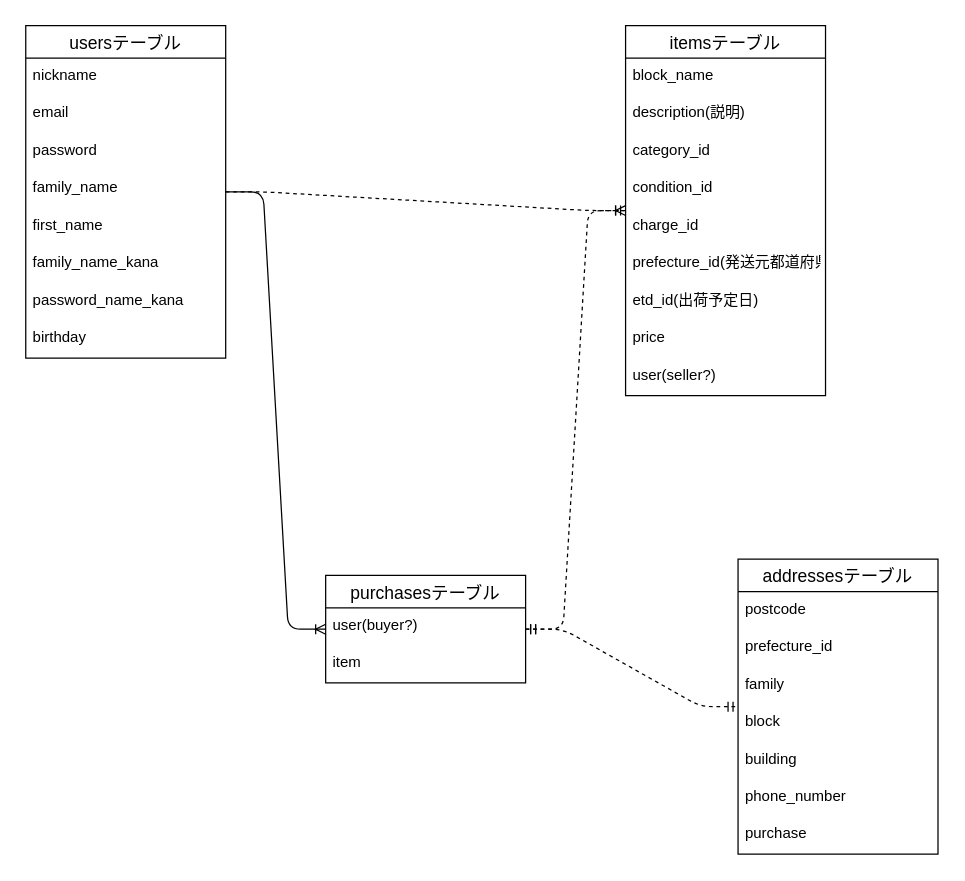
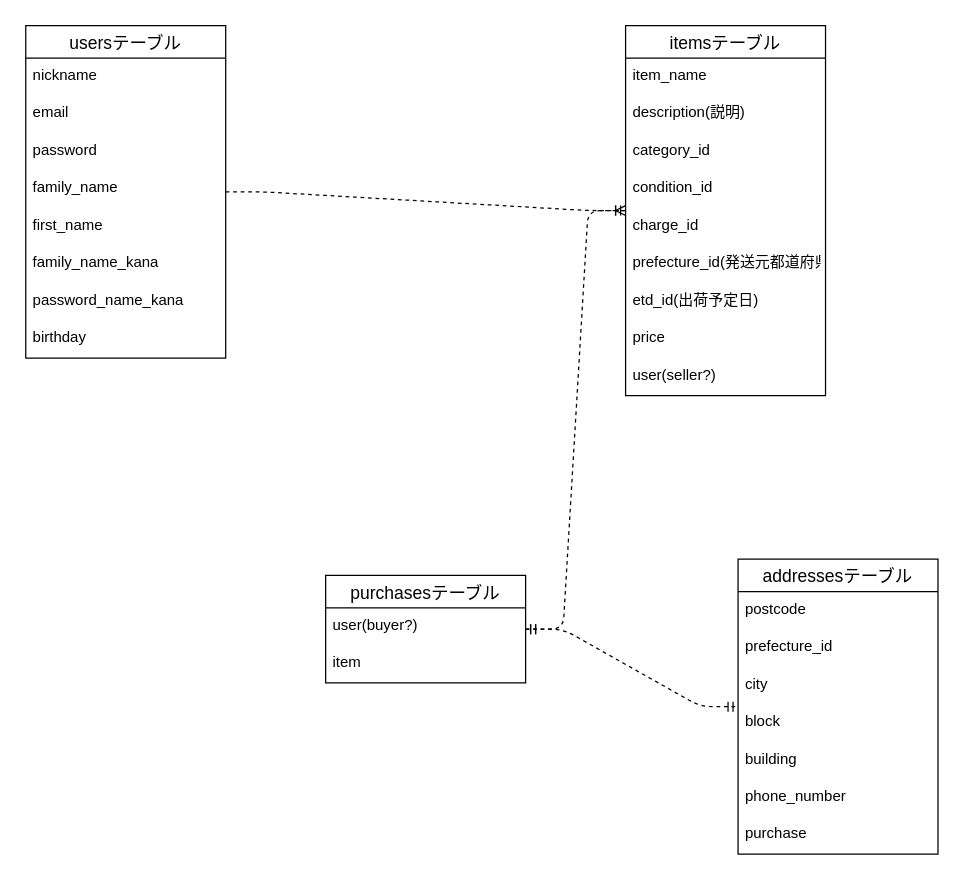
(673, 75) -> (668, 75)
(276, 425) -> none
(766, 684) -> (760, 684)
